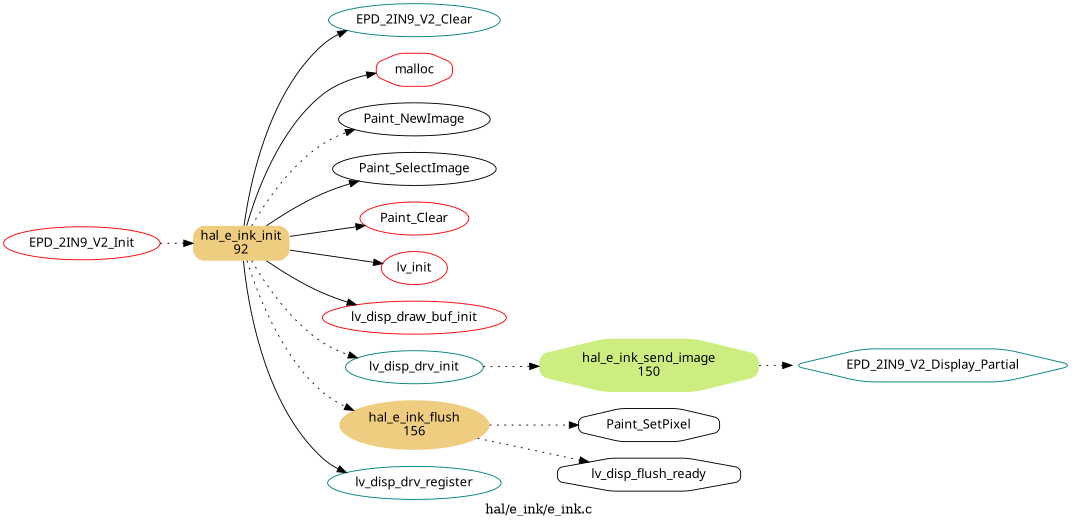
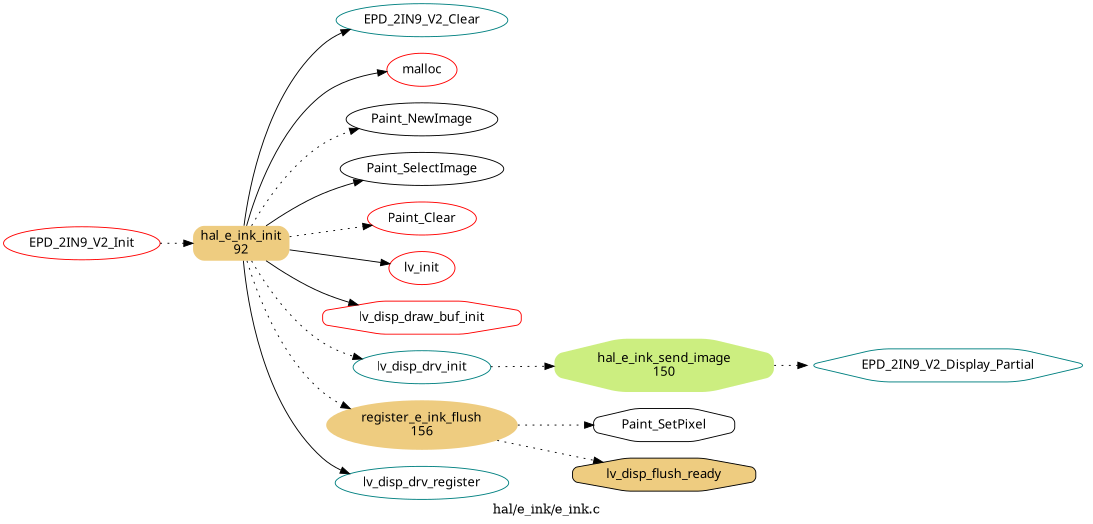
(414, 70) -> (422, 70)
(323, 232) -> (326, 232)
(414, 318) -> (422, 318)
(414, 425) -> (422, 425)
(649, 475) -> (664, 475)
